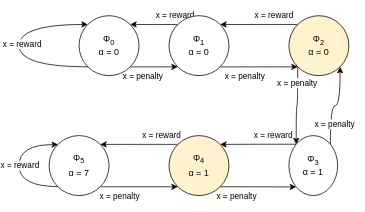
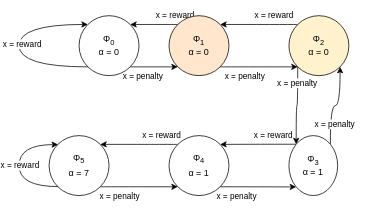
(199, 45) -> (199, 45)
(199, 165) -> (199, 165)
